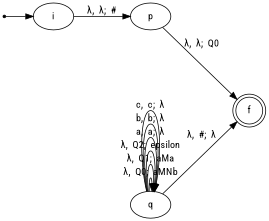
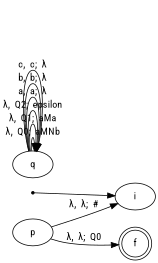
(98, 16) -> (81, 217)
(197, 160) -> none
